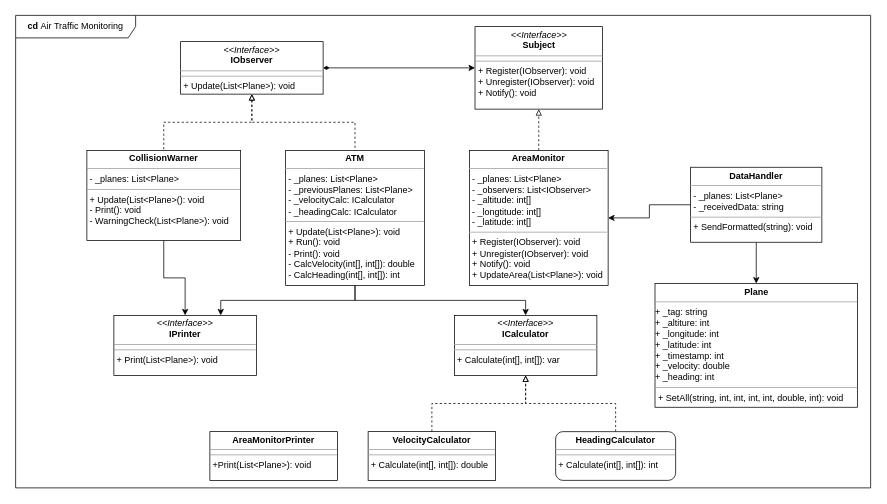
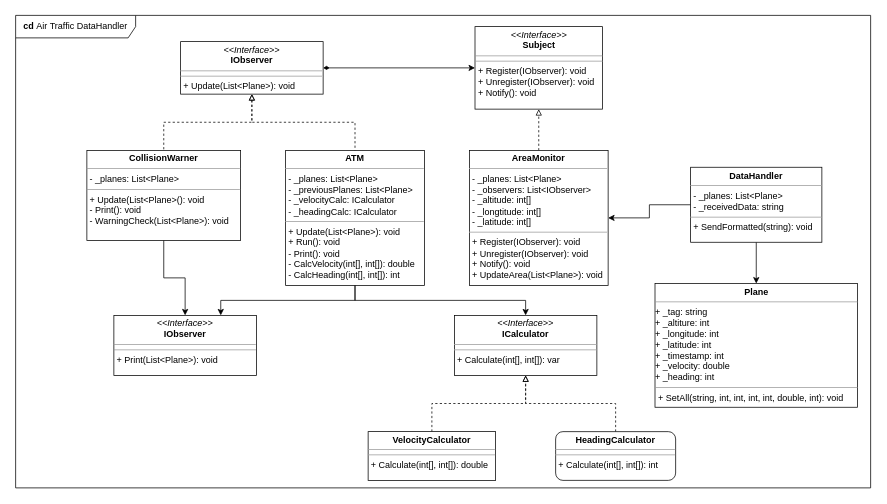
(75, 27) -> (75, 27)
(171, 332) -> (171, 332)
(273, 456) -> none
